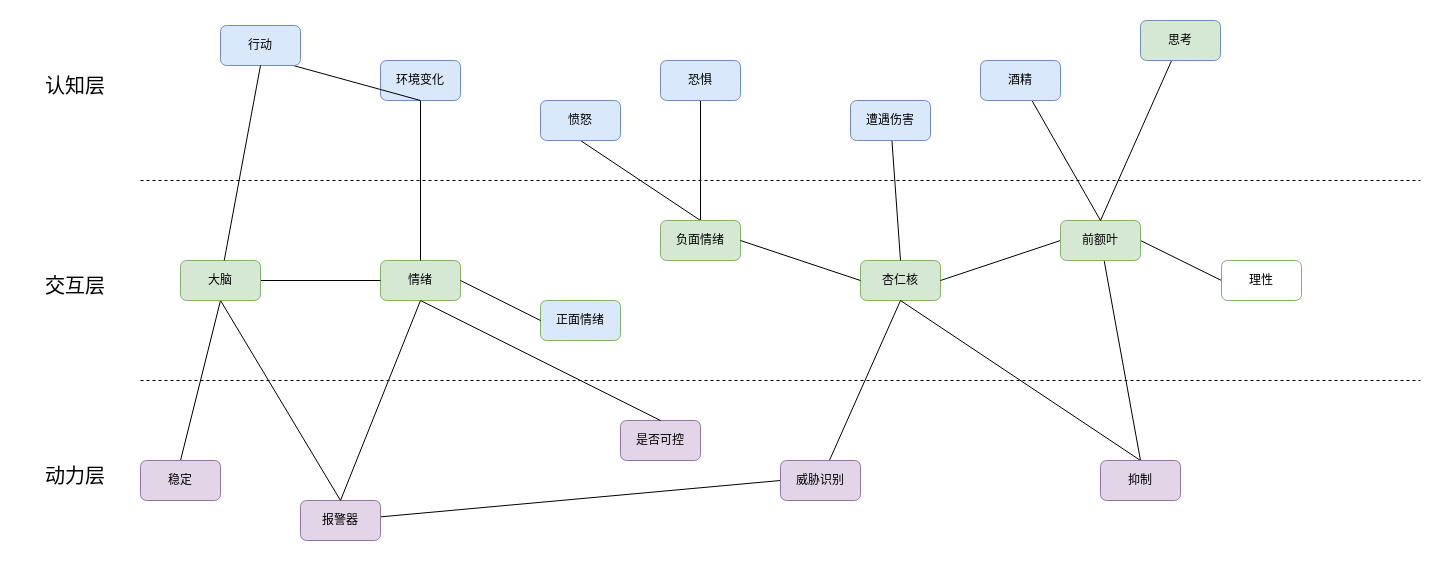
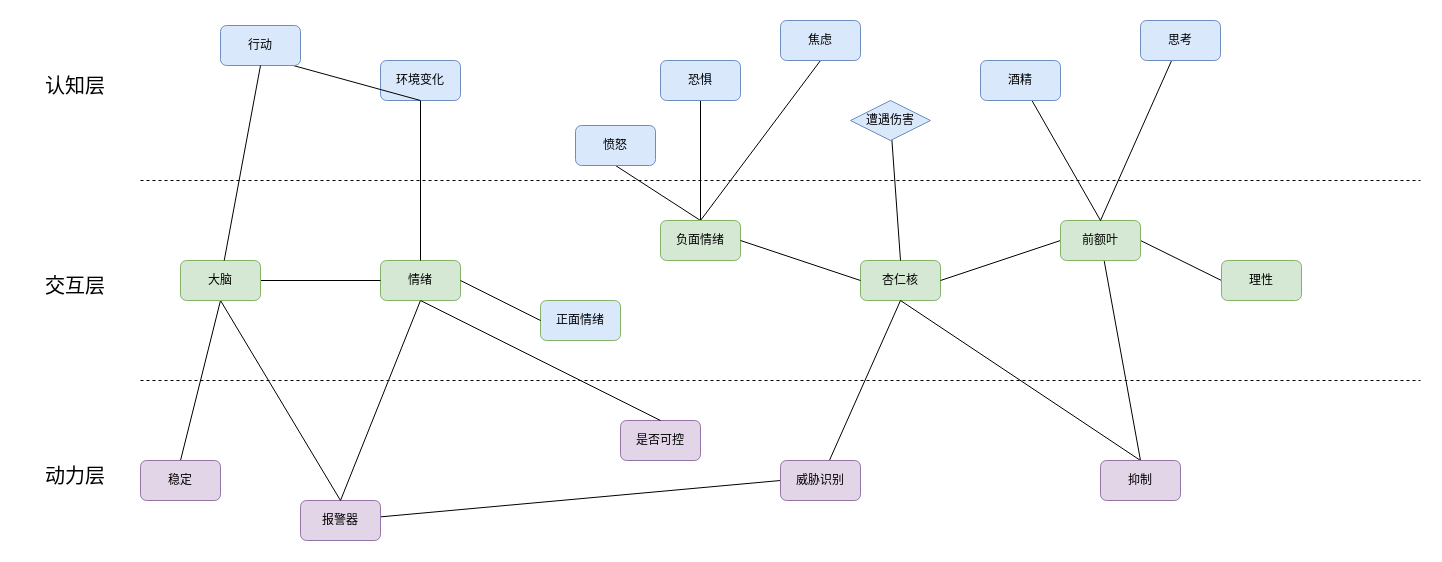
none -> (821, 41)
(1181, 41) -> (1181, 41)
(581, 121) -> (616, 146)
(891, 121) -> (891, 121)
none -> (761, 140)
(1262, 281) -> (1262, 281)
